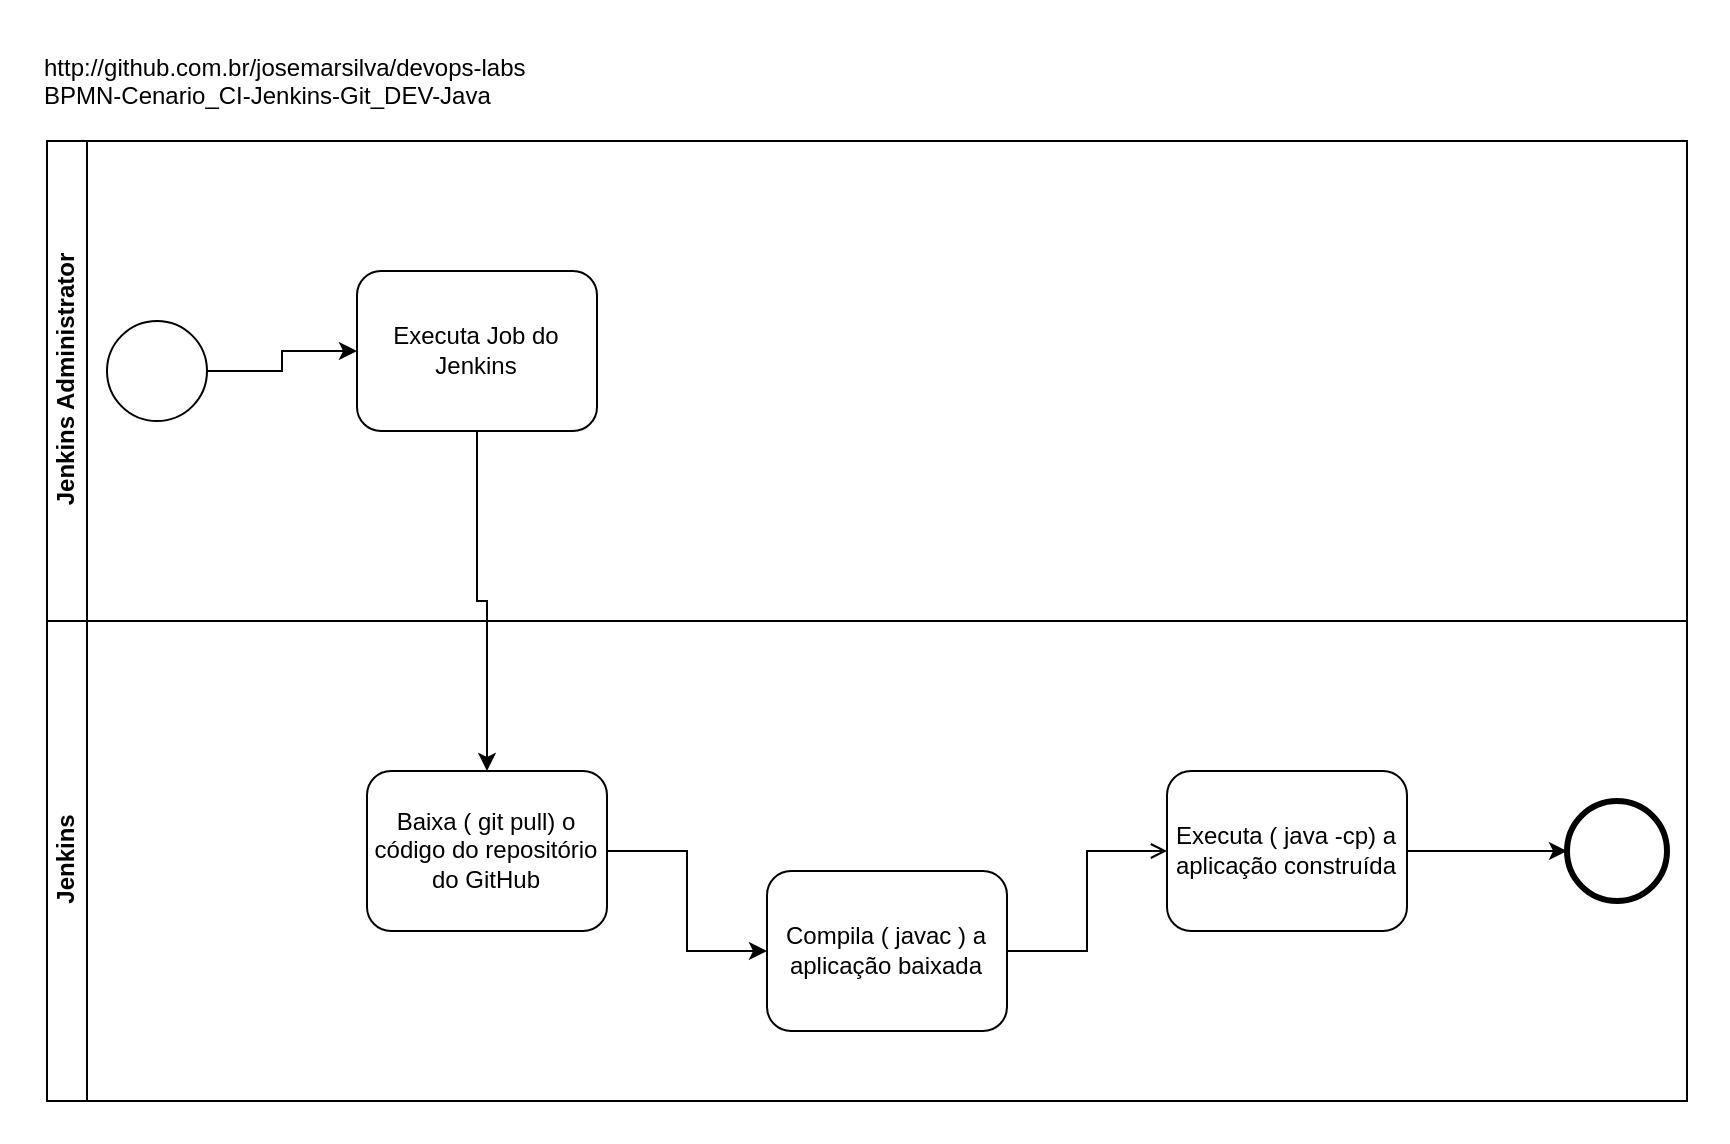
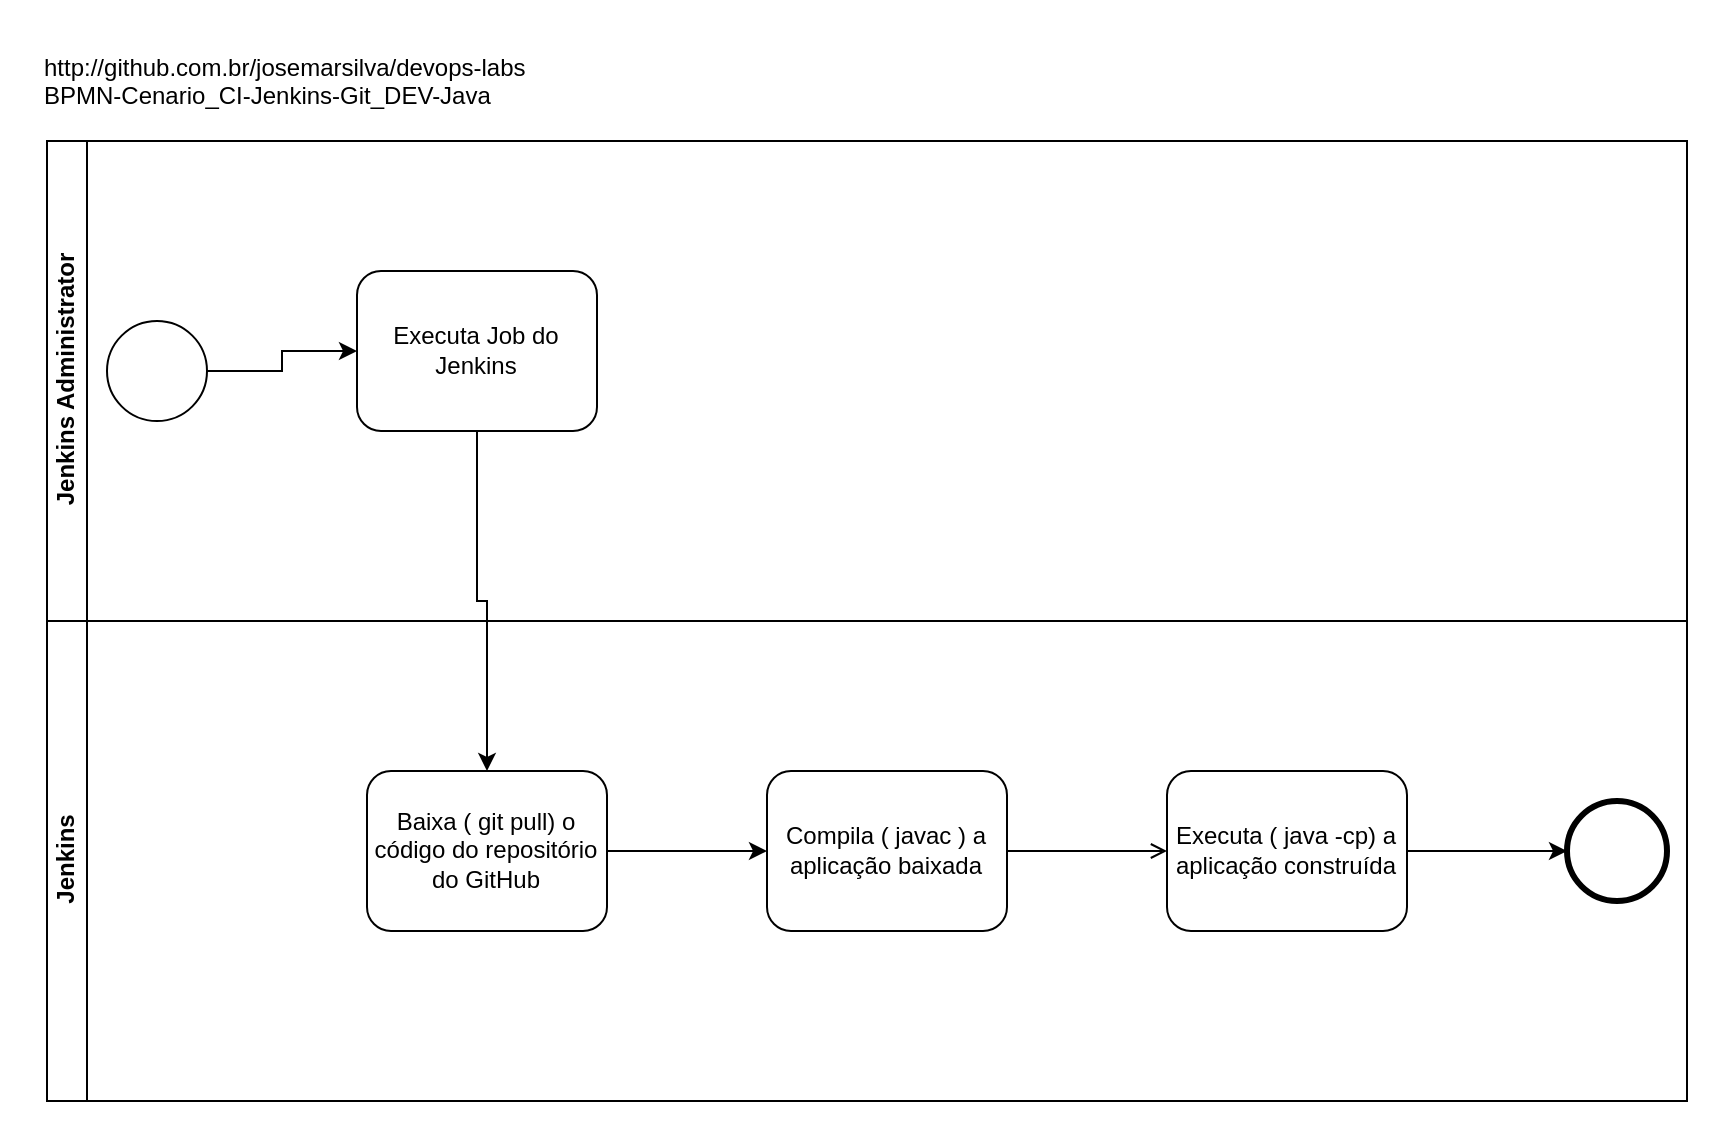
(887, 951) -> (887, 851)
